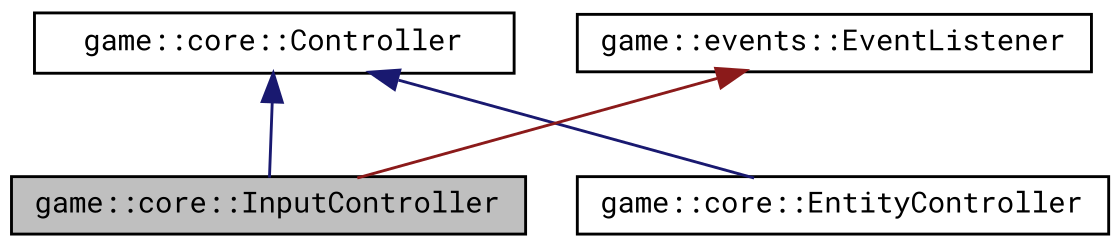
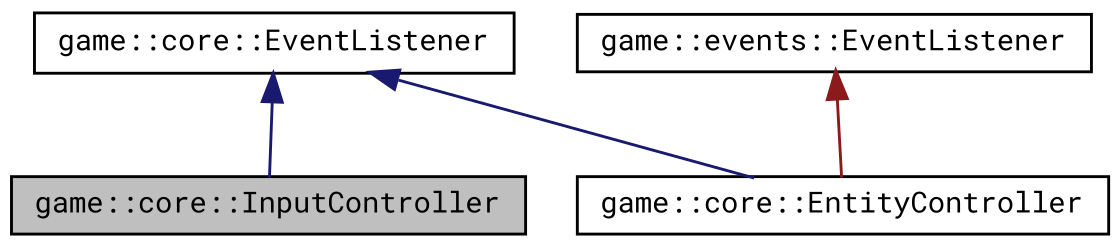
(274, 43) -> (274, 43)
(519, 133) -> (839, 139)
